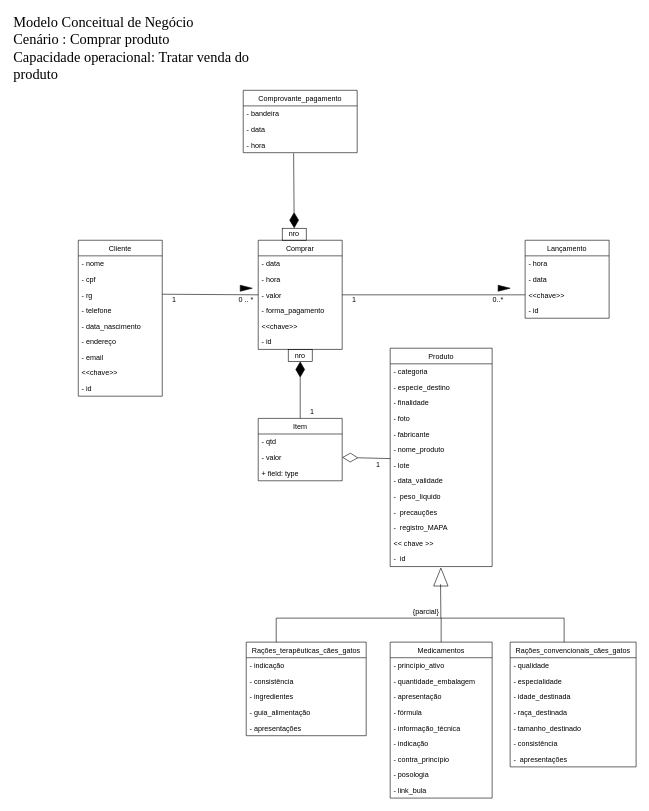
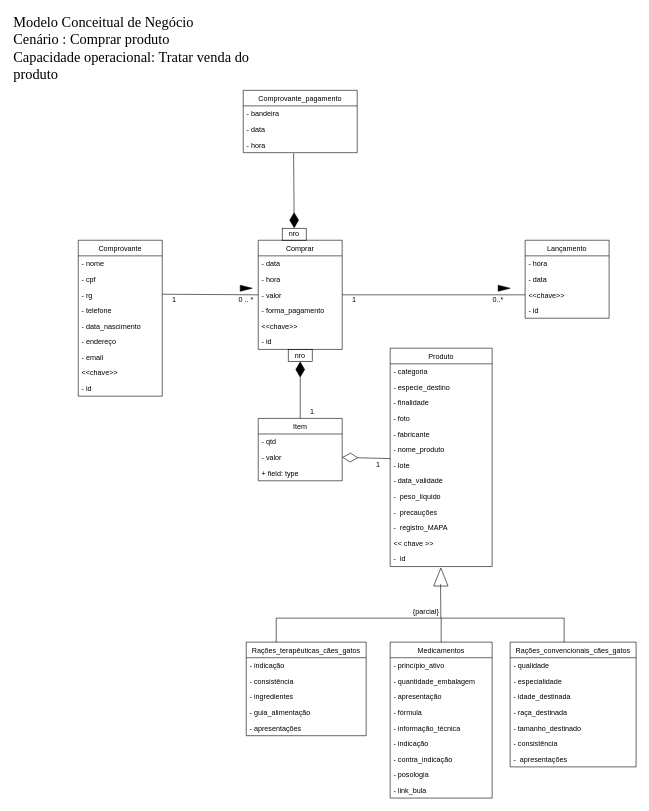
(120, 248) -> (120, 248)
(427, 760) -> (427, 760)
